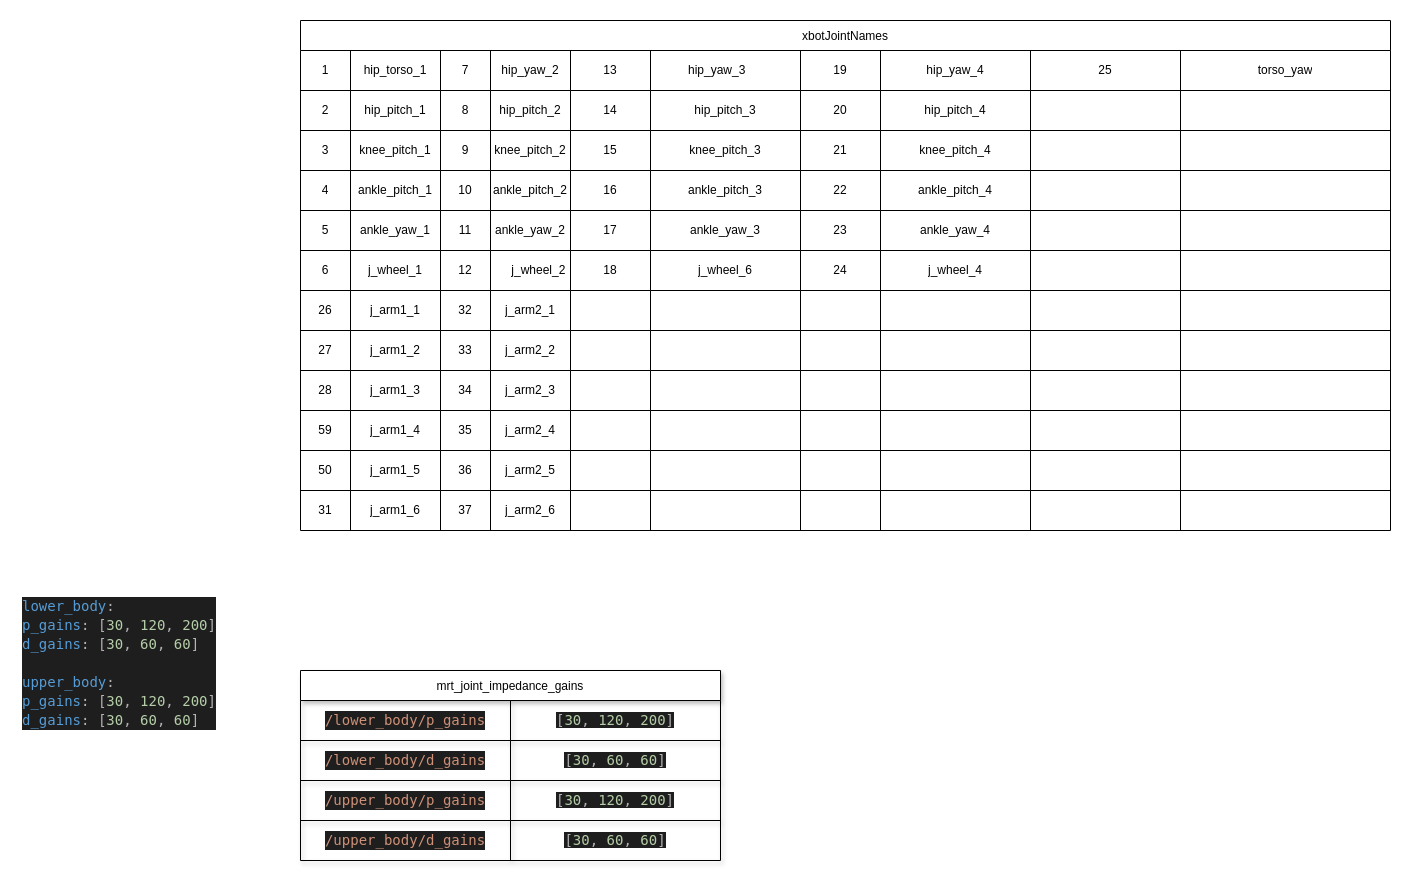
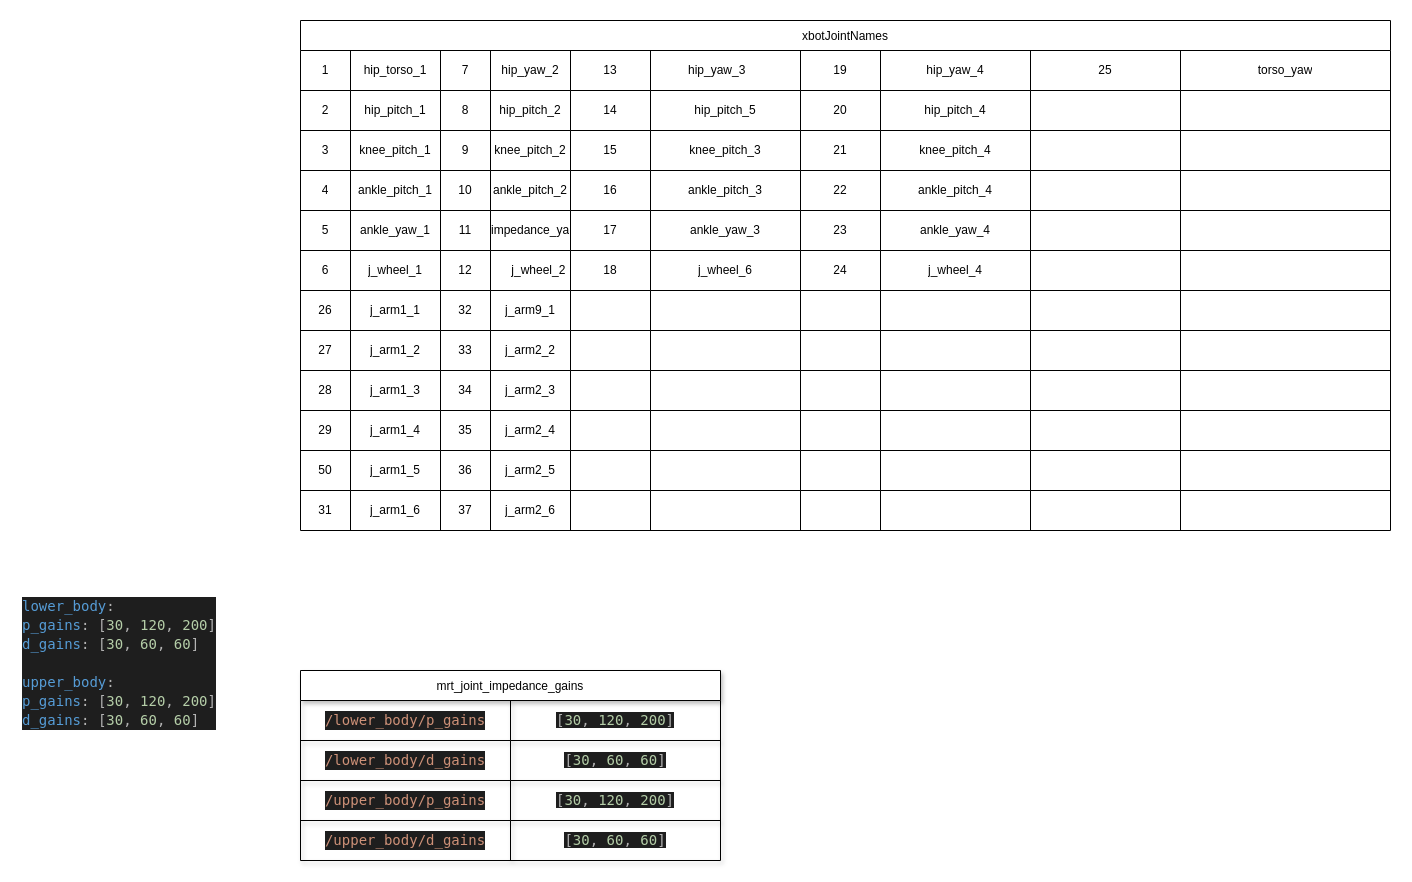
(726, 111) -> (726, 111)
(531, 231) -> (531, 231)
(531, 311) -> (531, 311)
(326, 431) -> (326, 431)
